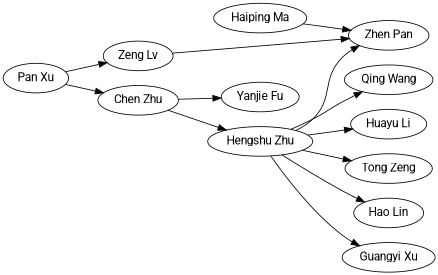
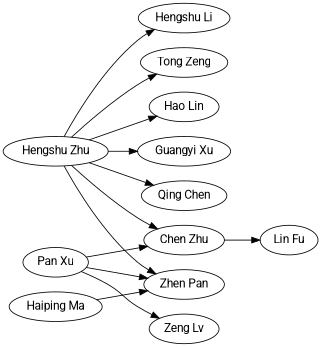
(257, 46) -> (113, 272)
(389, 80) -> (184, 196)
(260, 97) -> (289, 240)
(193, 119) -> (109, 197)
(389, 124) -> (184, 18)
